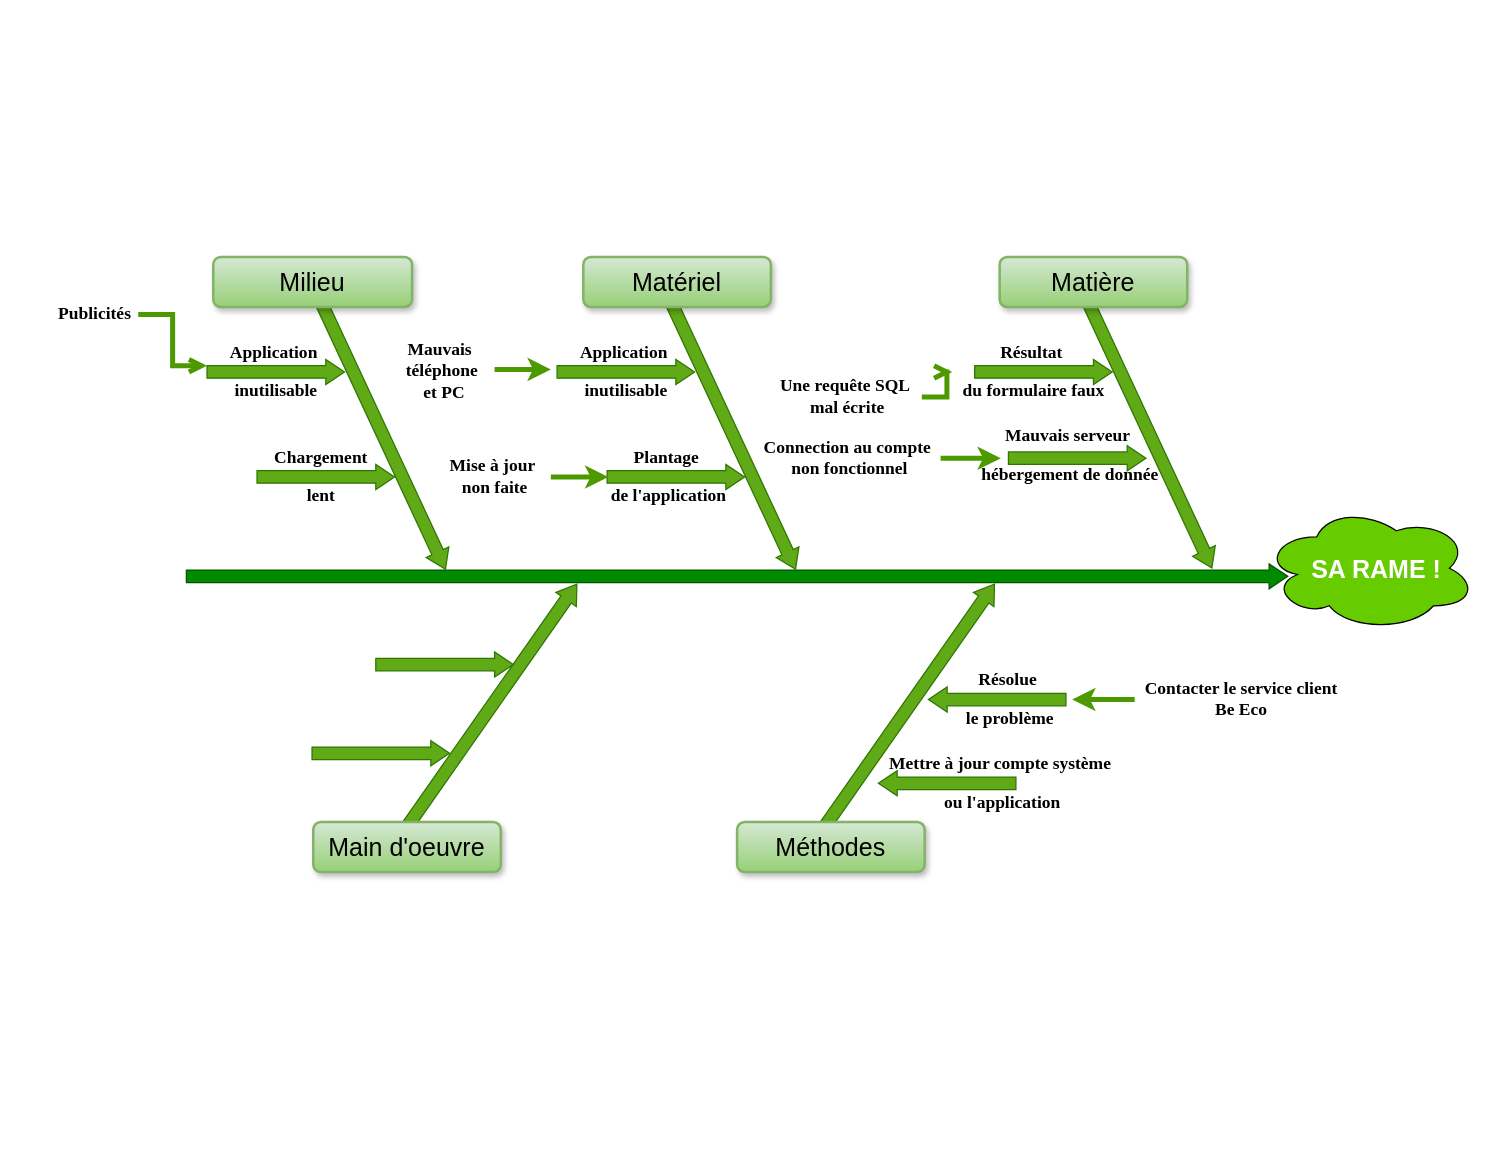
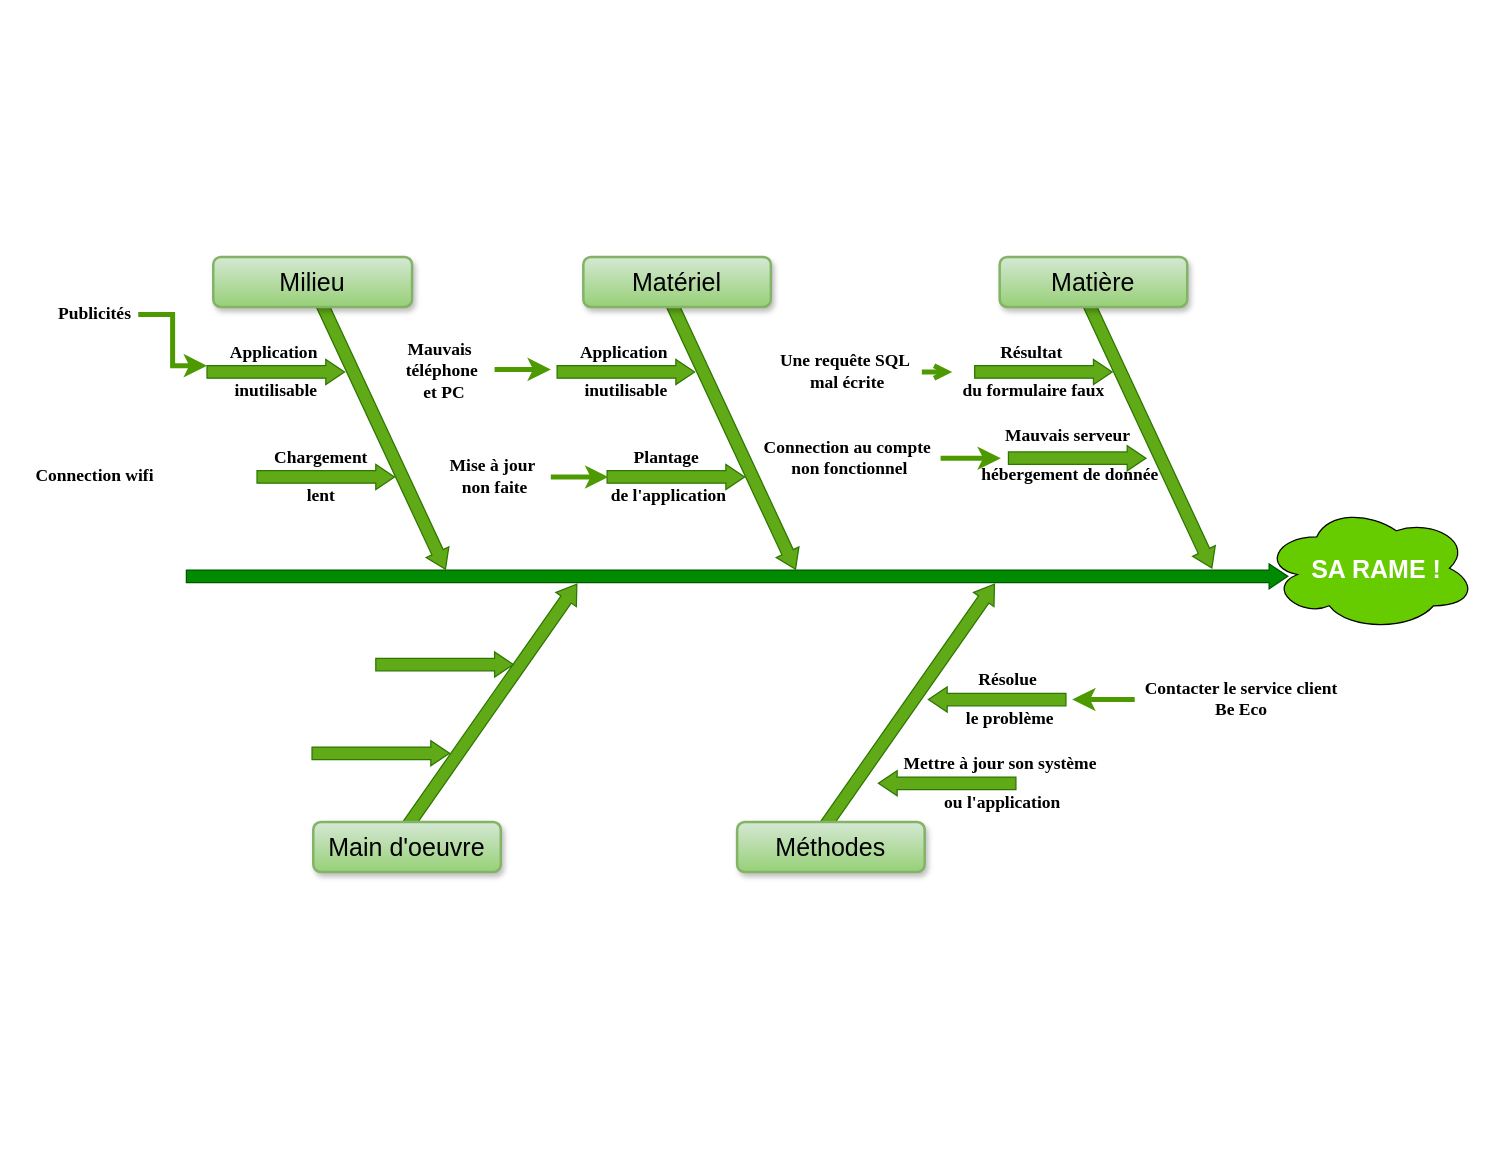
(188, 366) -> (188, 366)
(847, 397) -> (847, 372)
none -> (94, 477)
(1003, 783) -> (1003, 783)
